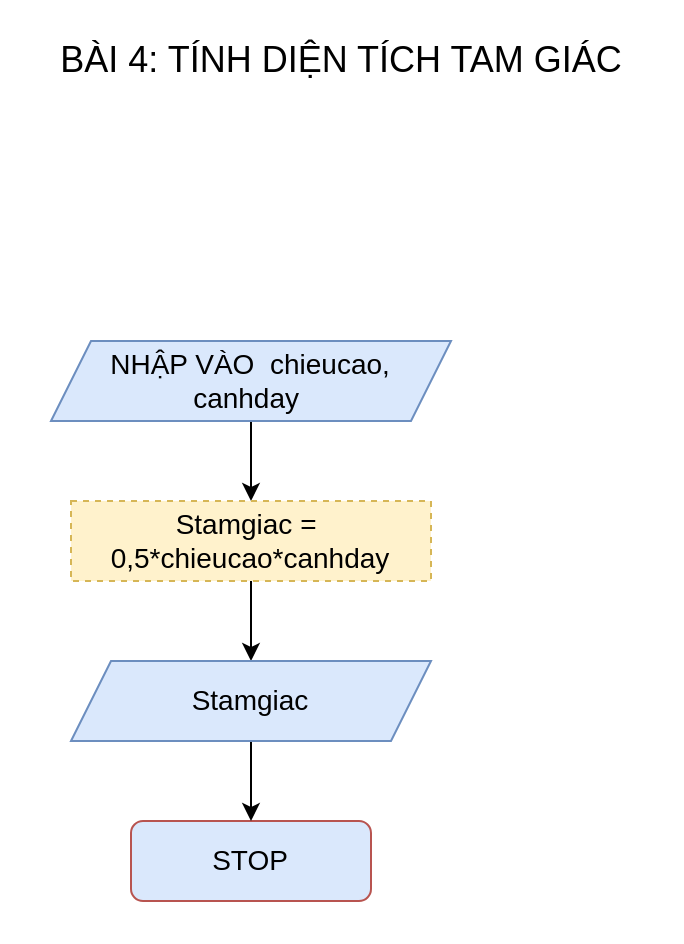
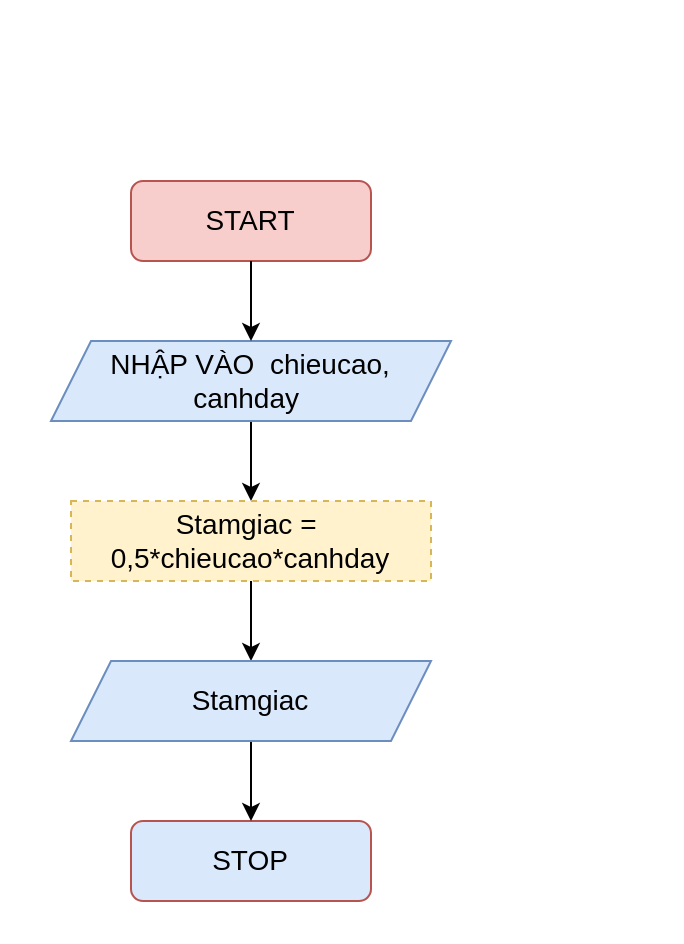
(341, 61) -> none
none -> (251, 221)
none -> (251, 294)
